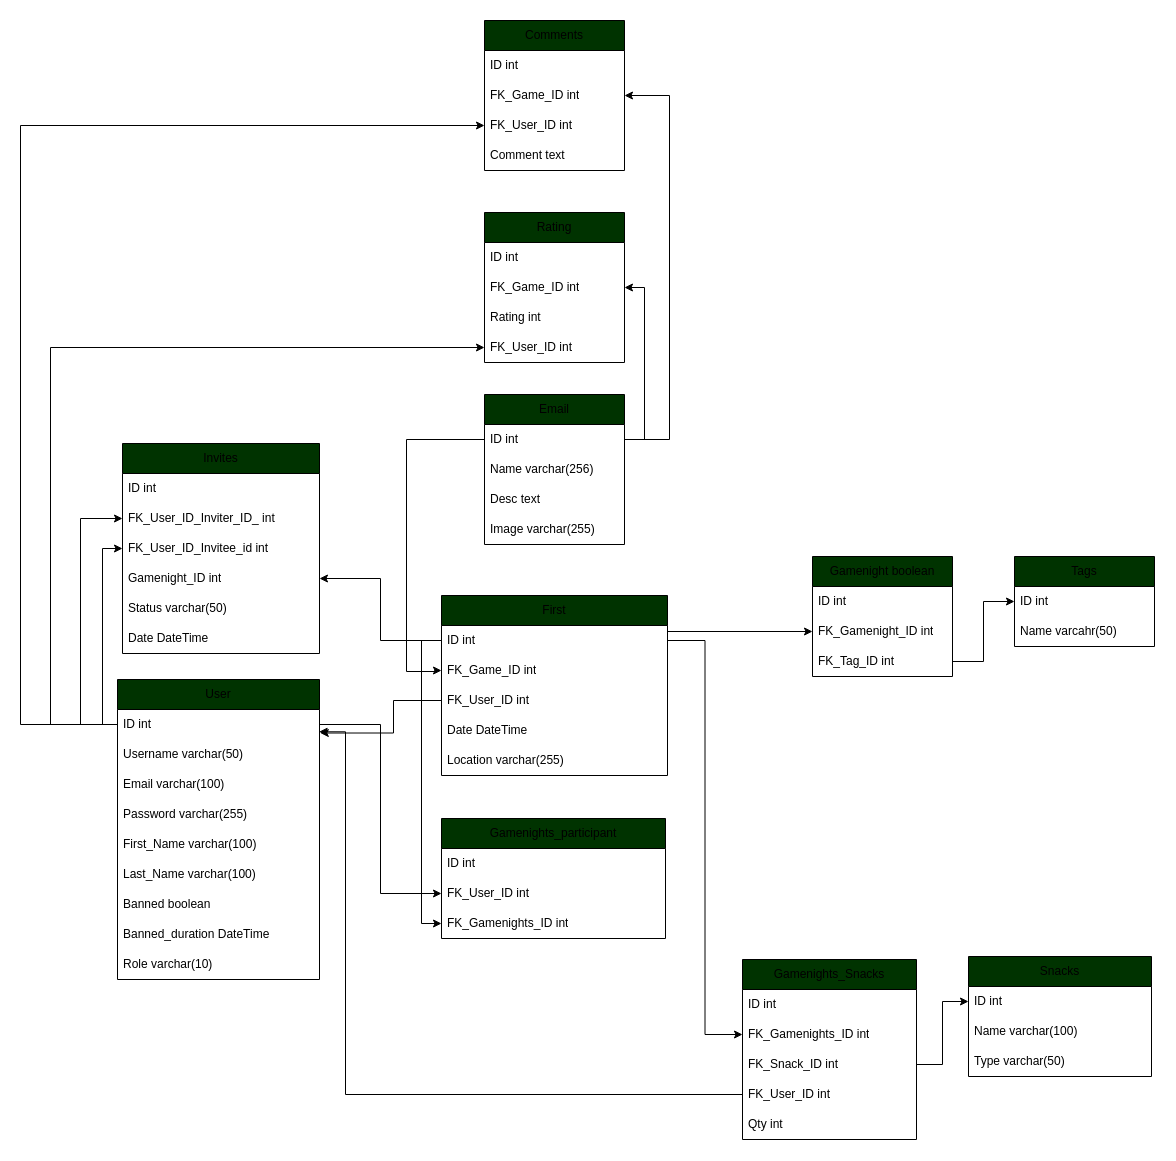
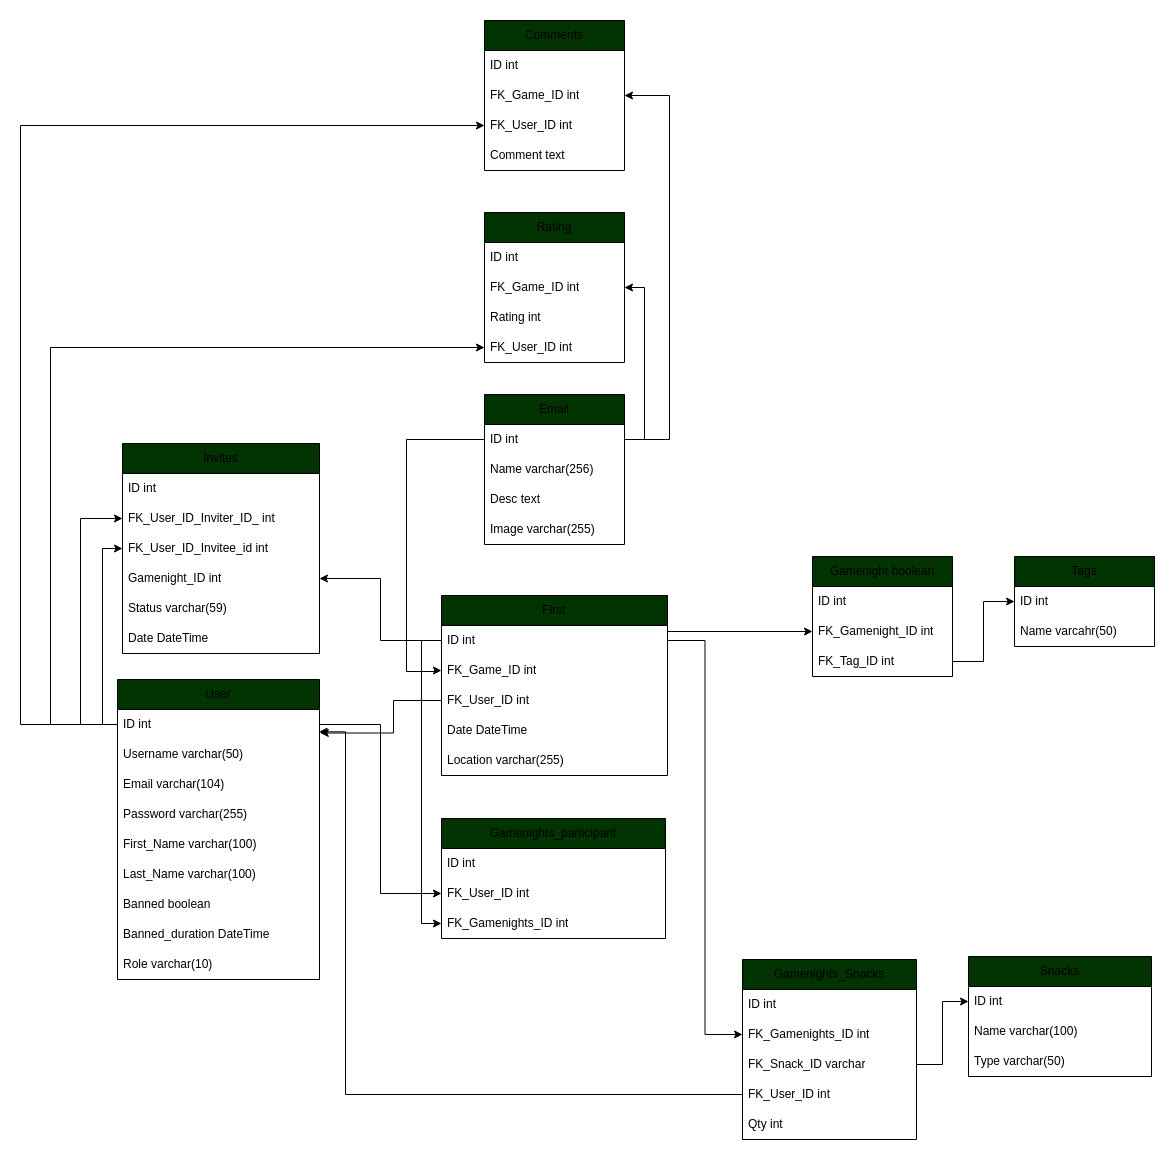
(187, 609) -> (187, 609)
(179, 785) -> (179, 785)
(796, 1065) -> (811, 1065)
